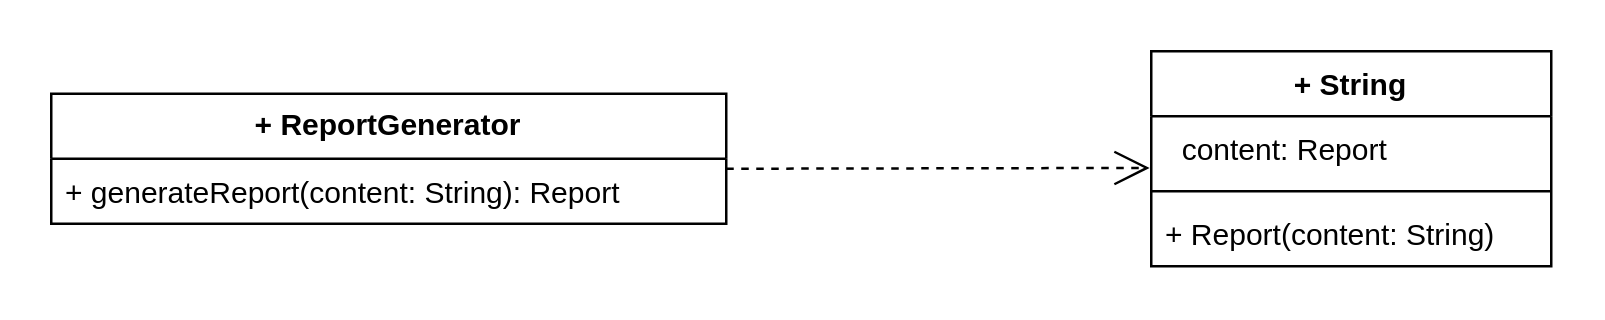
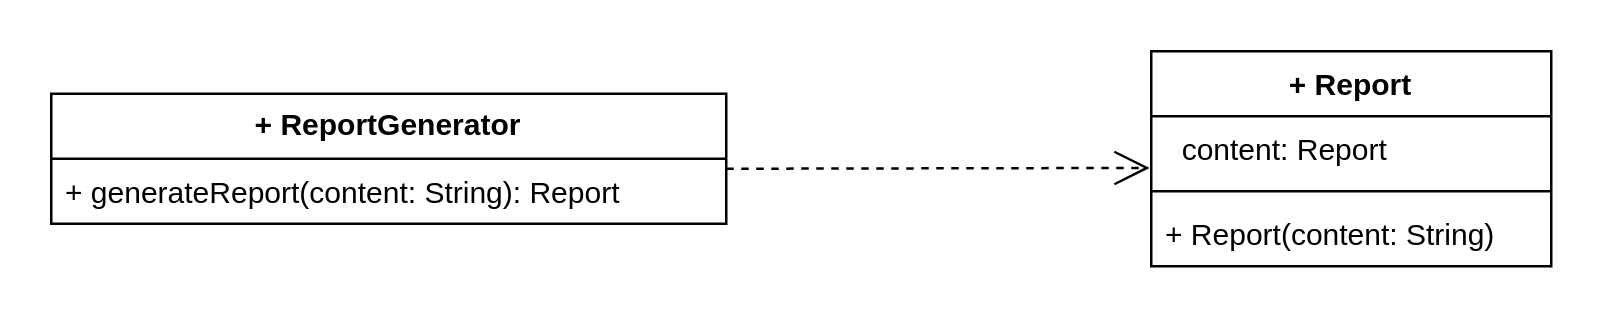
(1351, 87) -> (1351, 87)
